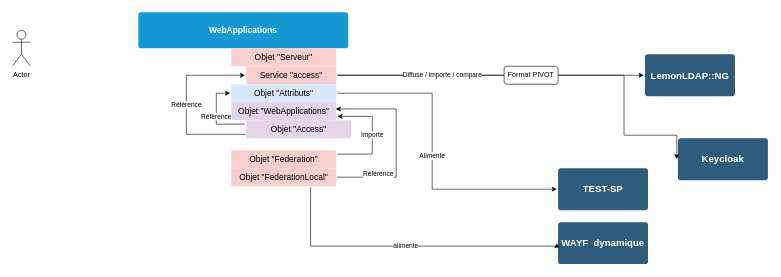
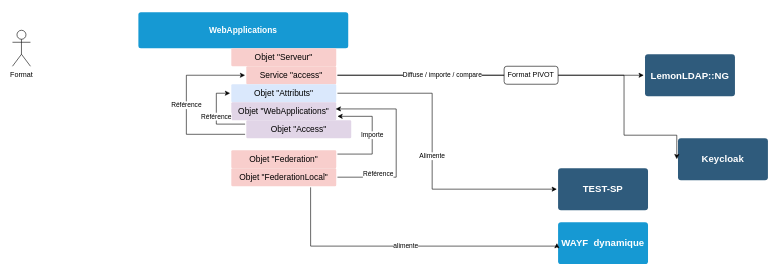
(22, 75) -> (22, 75)
(603, 243) -> (603, 243)
